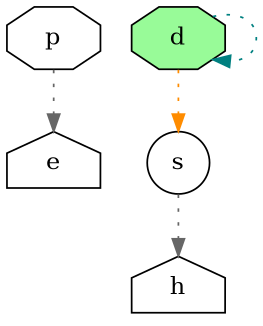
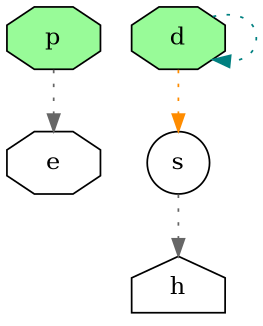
(54, 38) -> (54, 38)
(54, 163) -> (54, 163)
